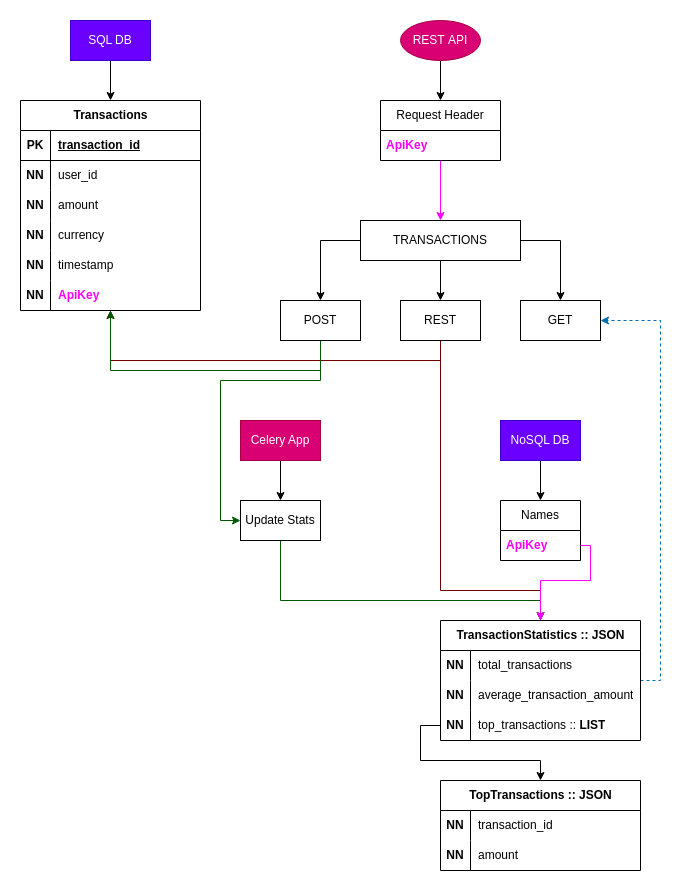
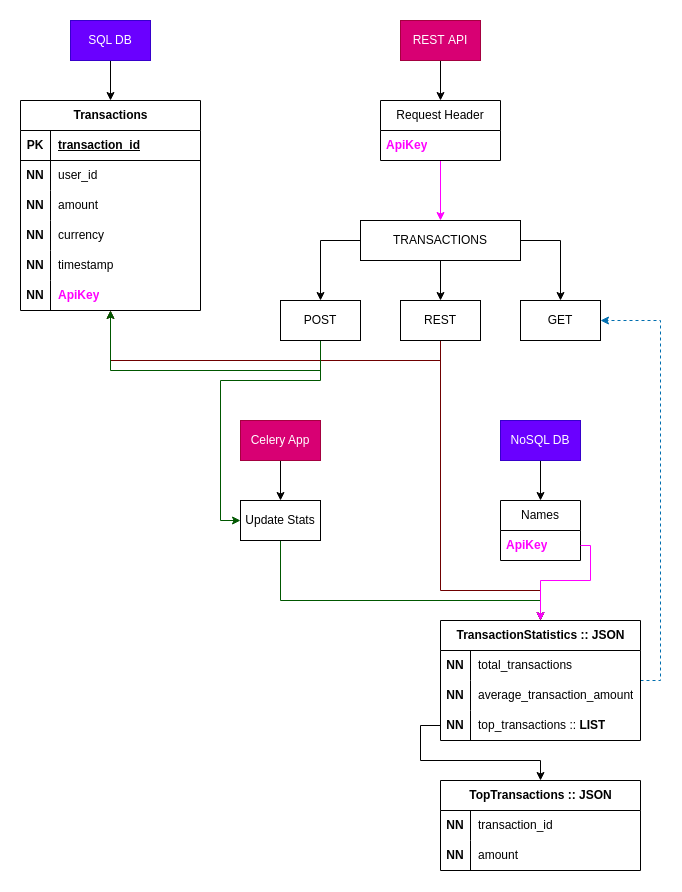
(441, 41) -> (441, 41)
